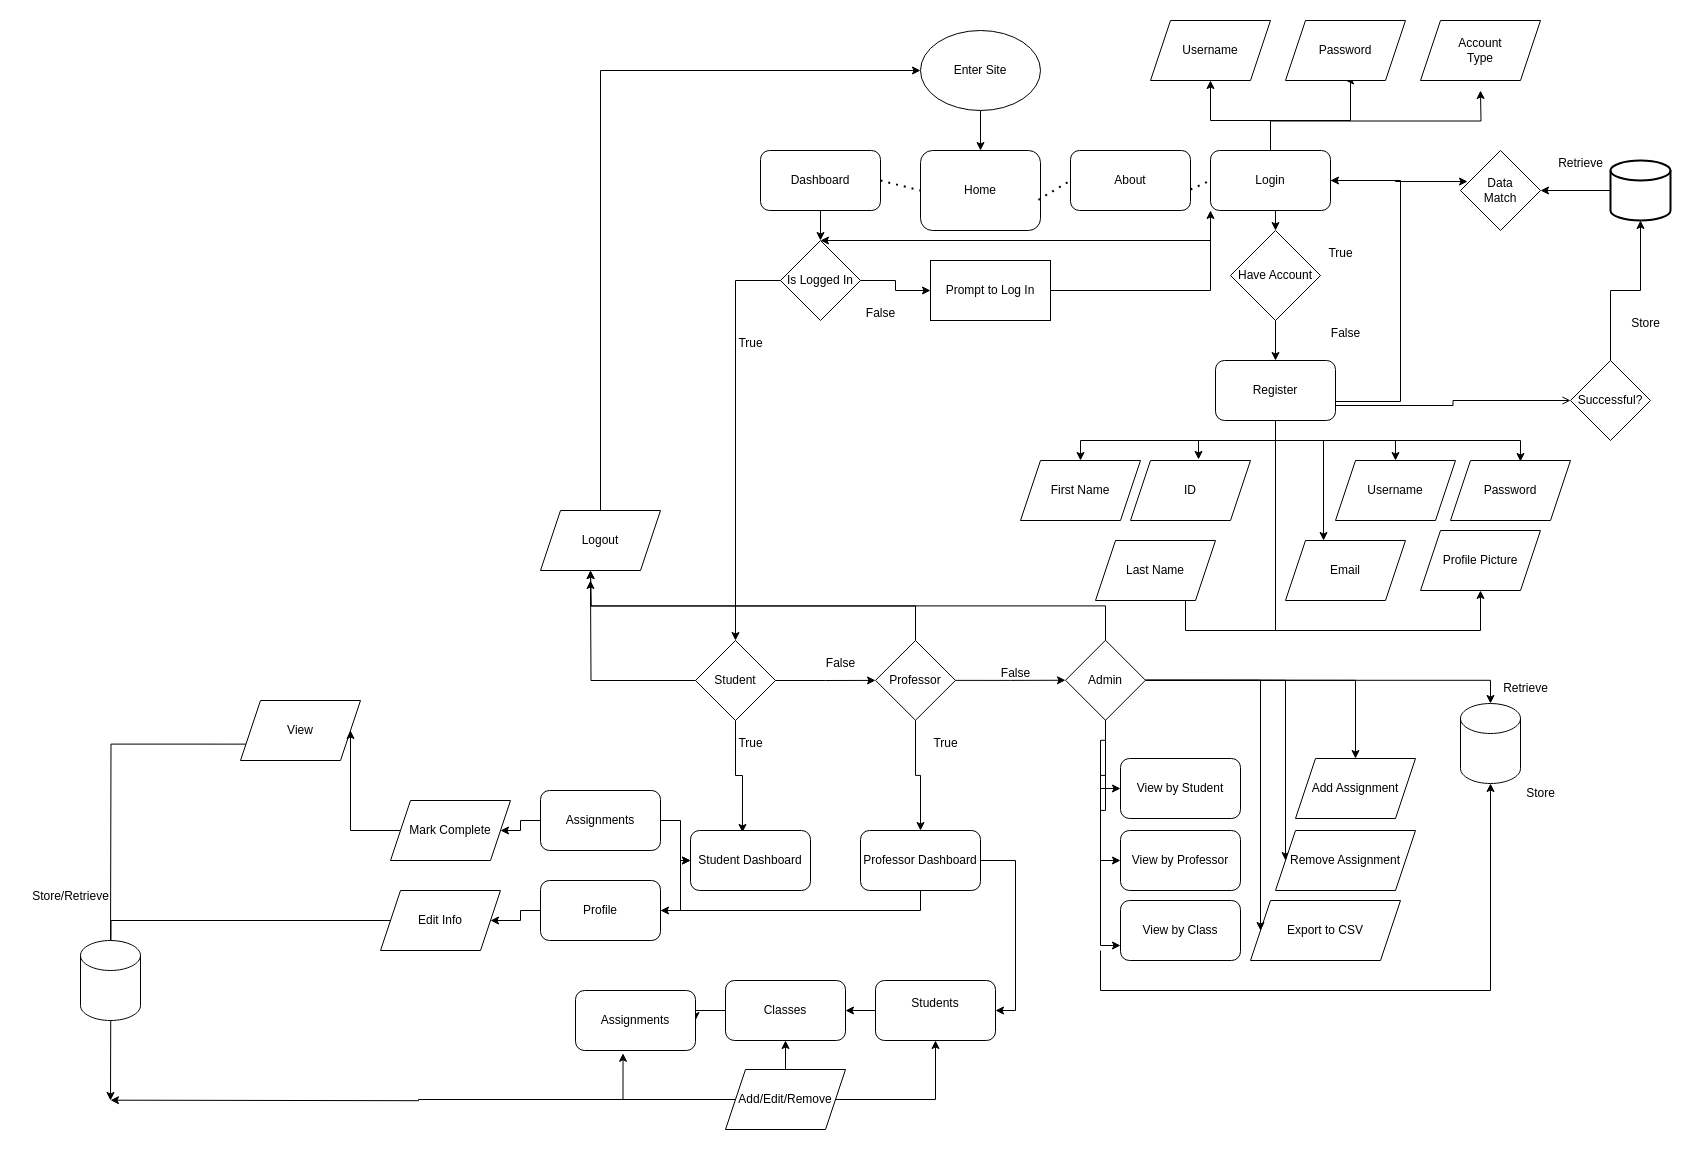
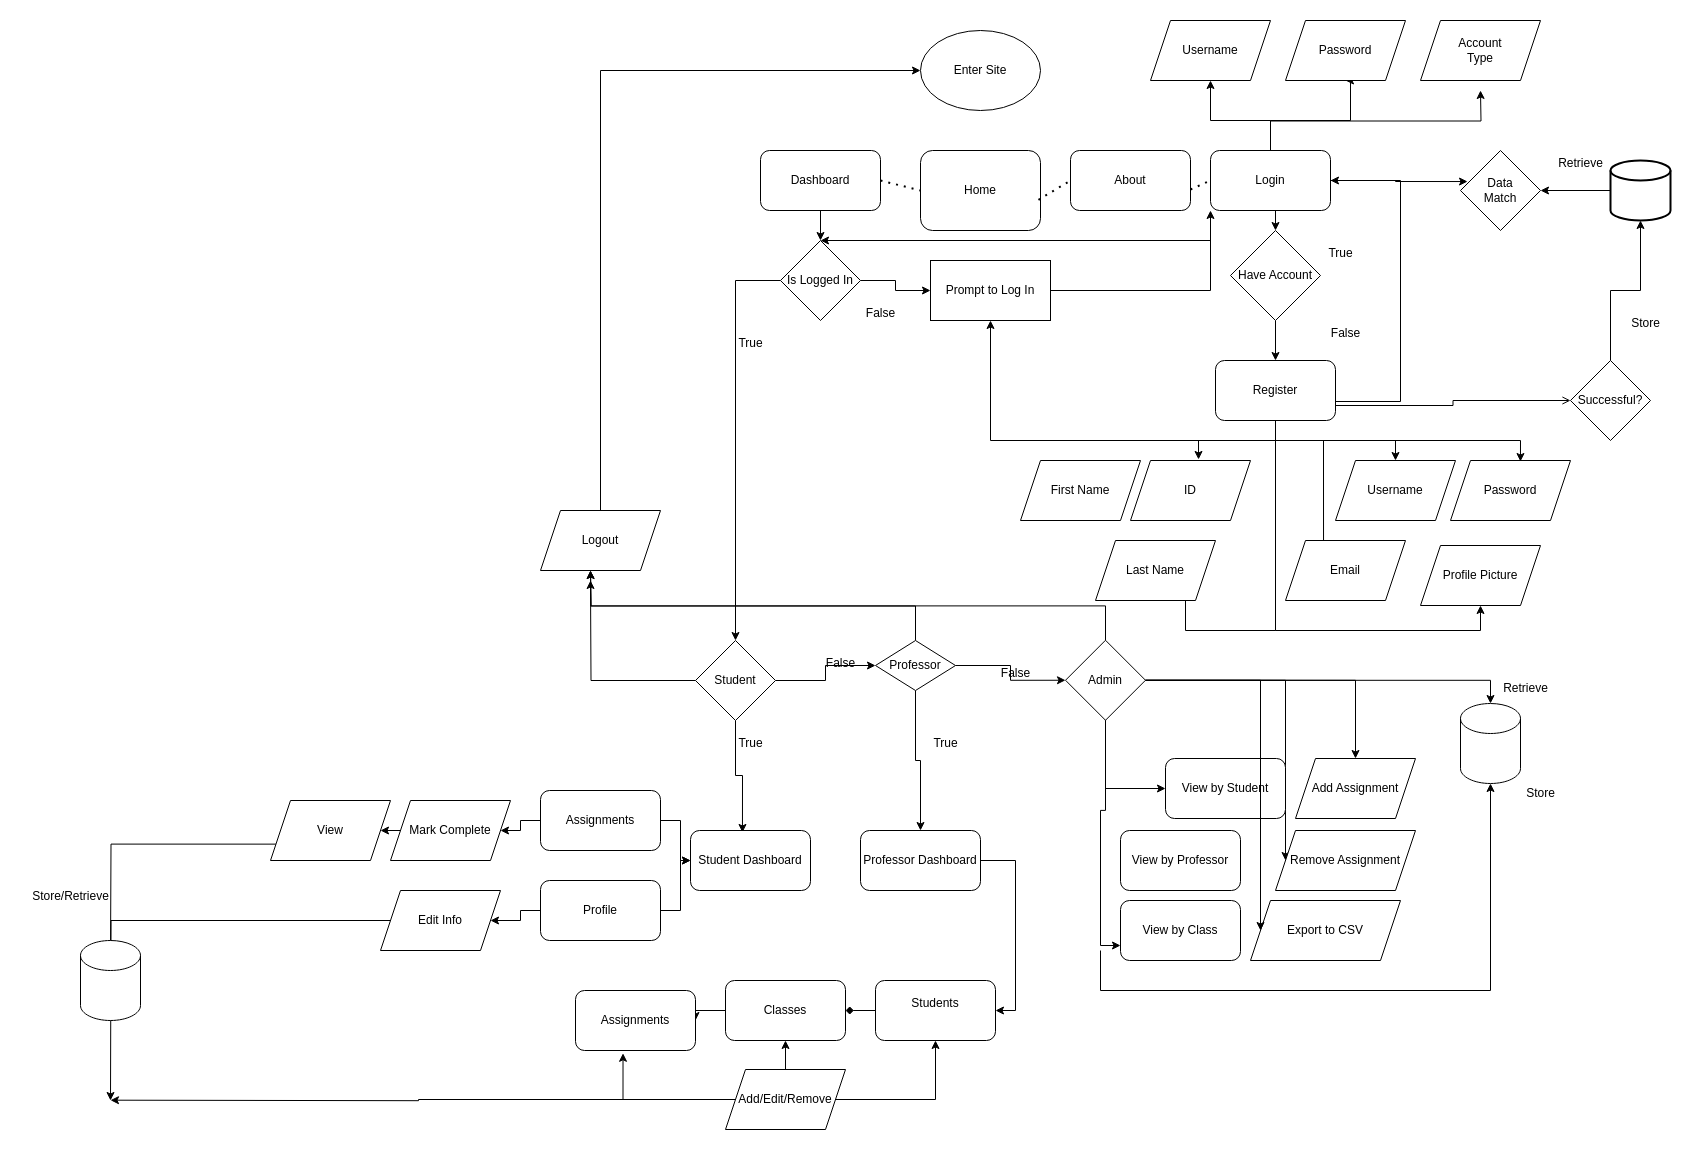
(981, 127) -> none
(1081, 446) -> (991, 430)
(1324, 532) -> (1324, 534)
(1481, 561) -> (1481, 576)
(916, 680) -> (916, 666)
(301, 731) -> (331, 831)
(1181, 789) -> (1226, 789)
(1101, 799) -> none
(811, 911) -> none
(853, 1011) -> (854, 1011)
